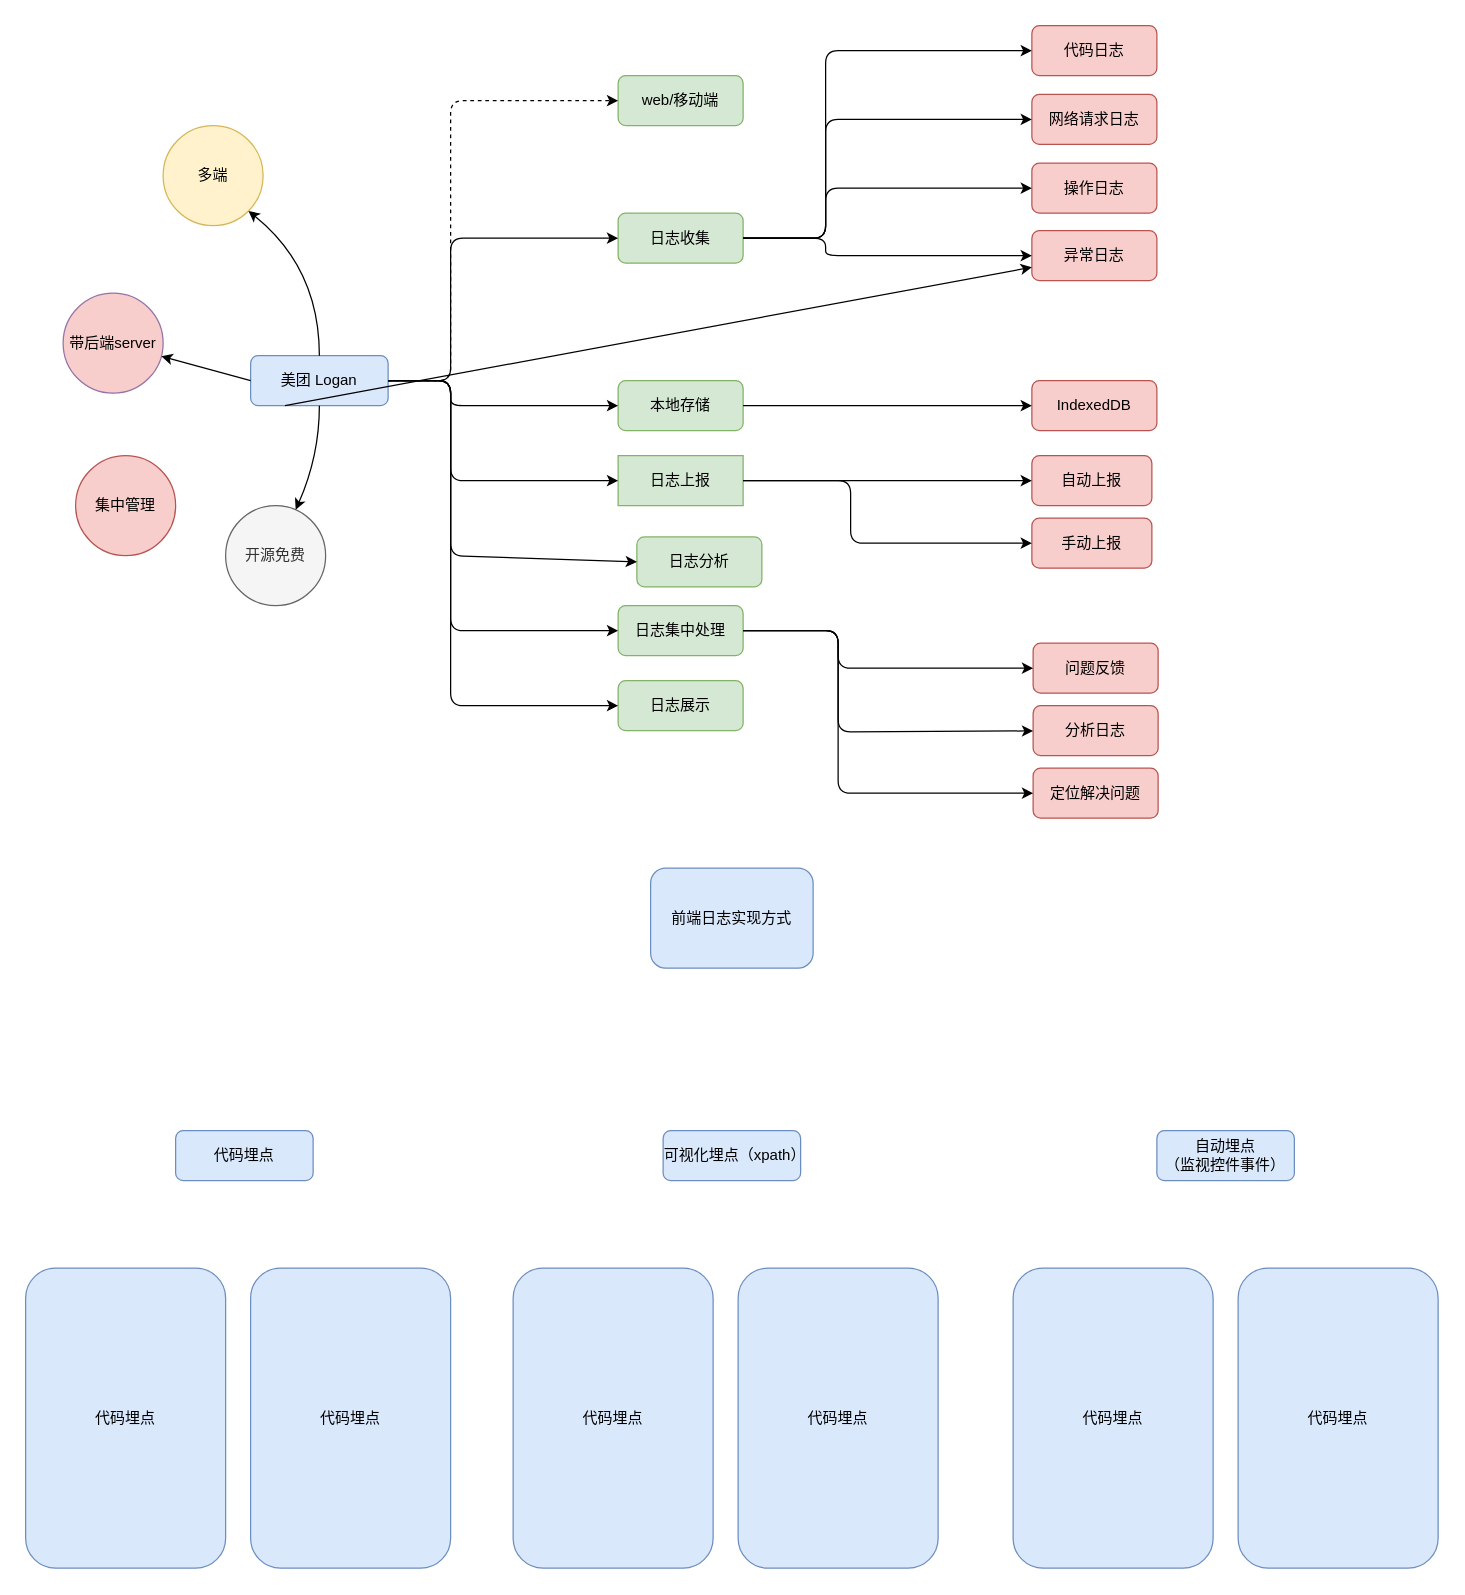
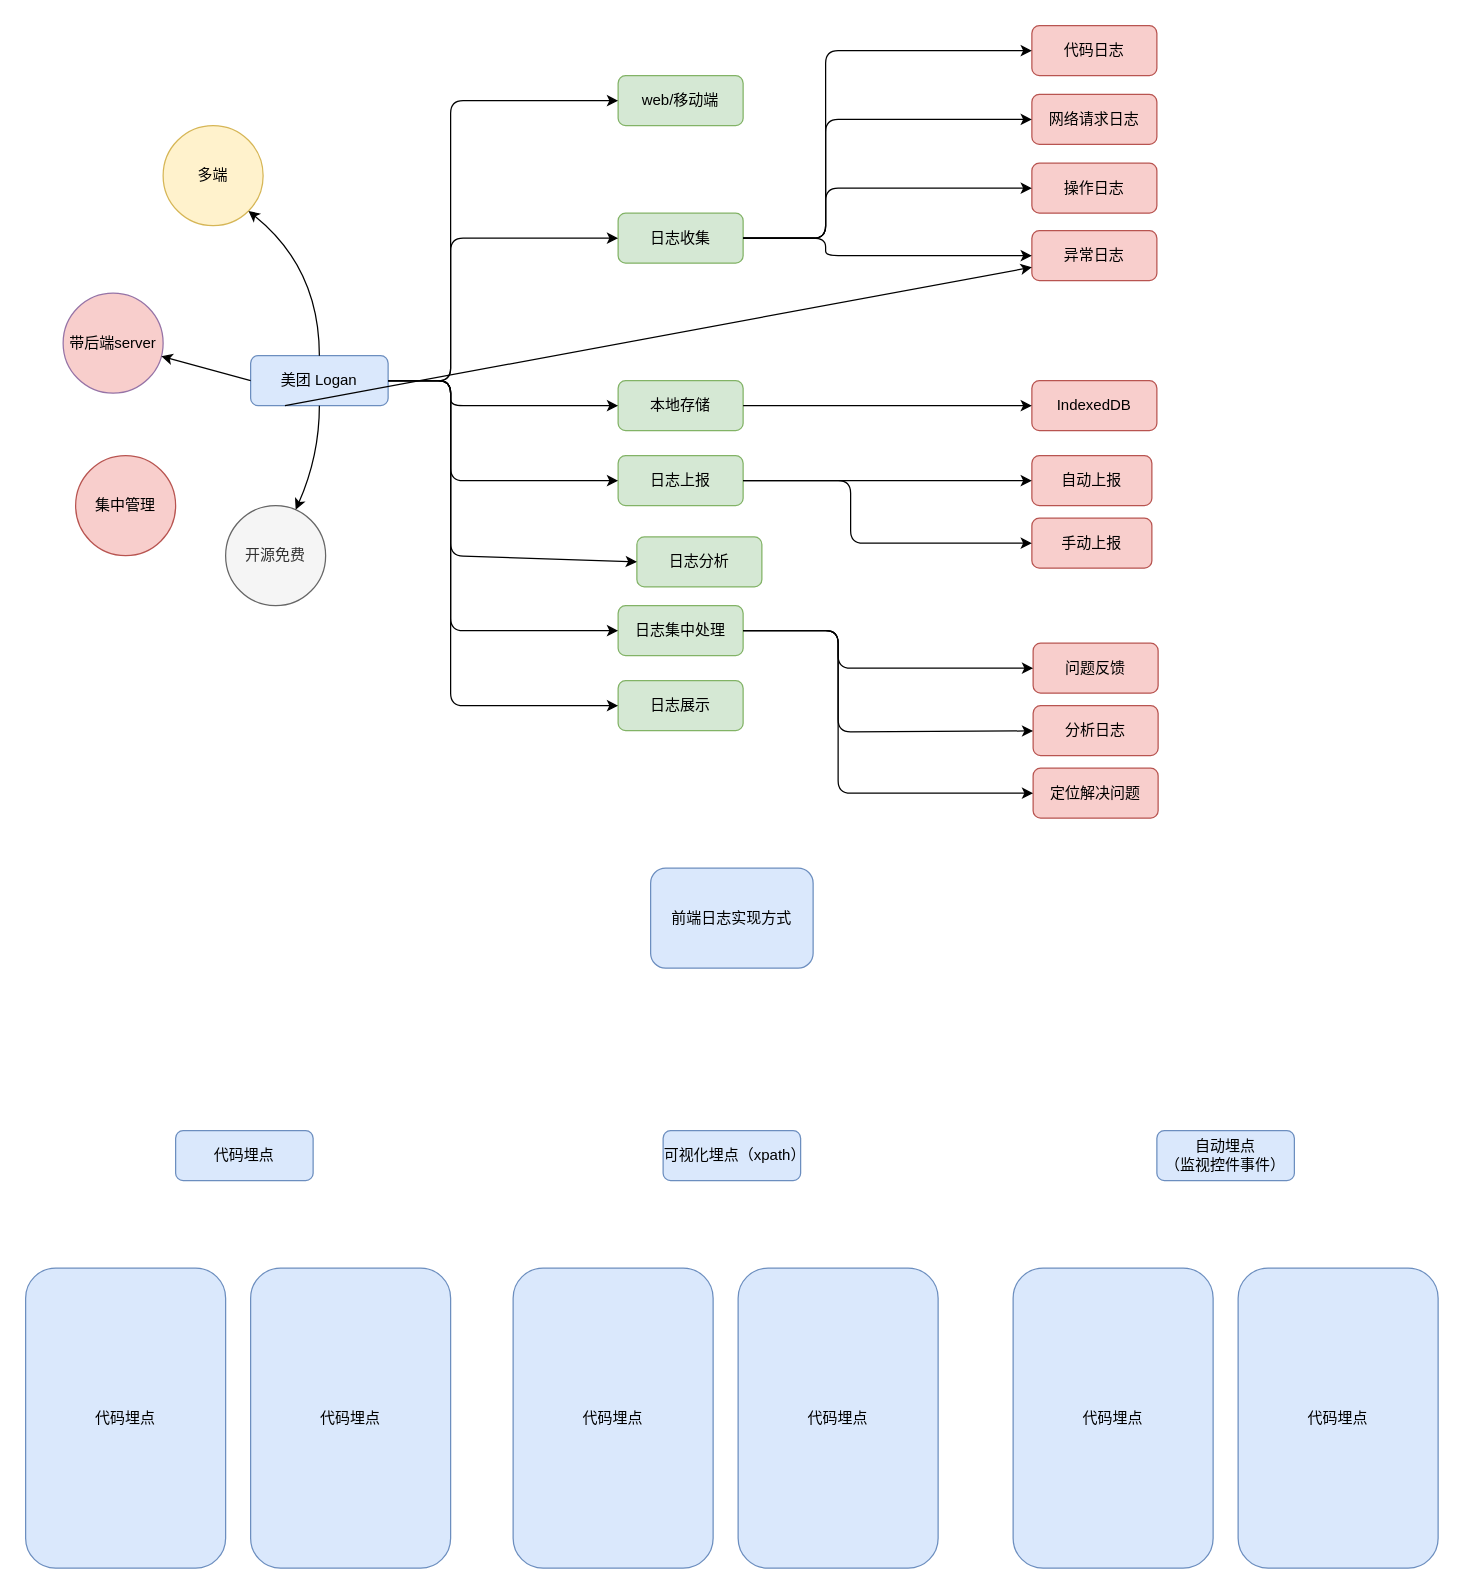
(463, 101) -> (463, 101)
(681, 481) -> (681, 481)
